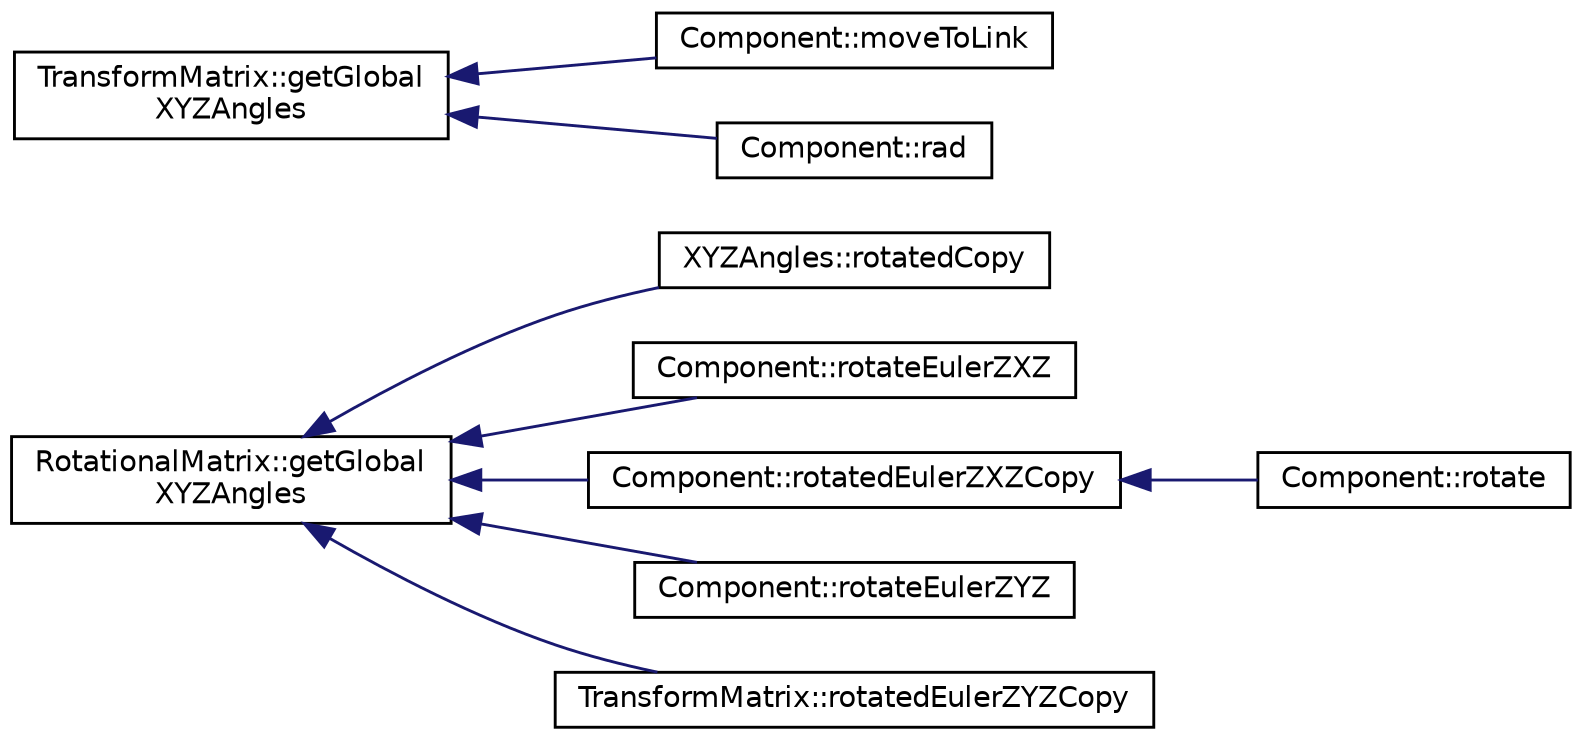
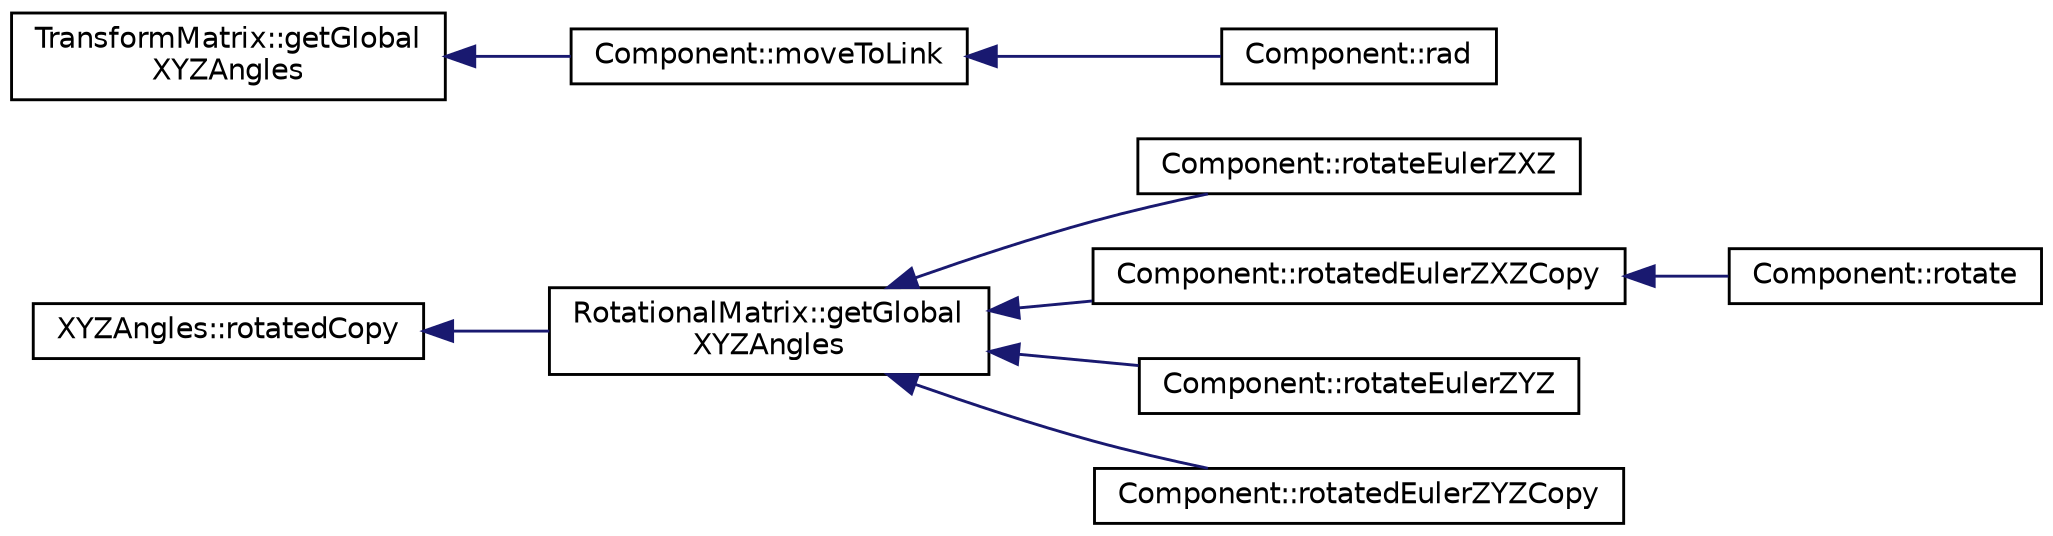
(597, 128) -> (1109, 56)
(489, 341) -> (501, 331)
(854, 700) -> (1359, 496)
